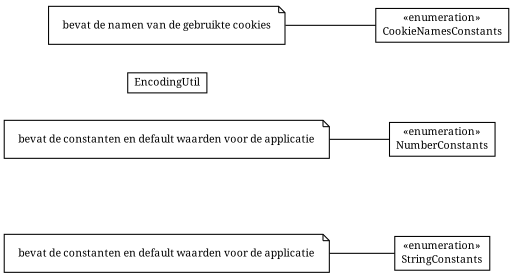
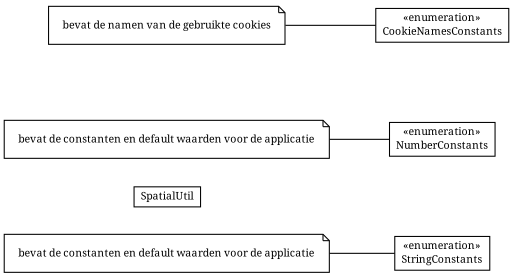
(167, 82) -> none
none -> (167, 196)
